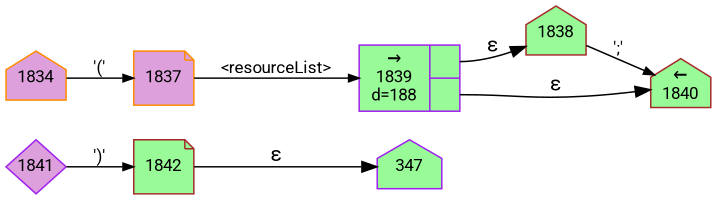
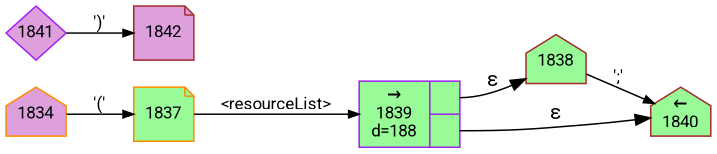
(164, 78) -> (164, 114)
(164, 167) -> (164, 33)
(410, 167) -> none
